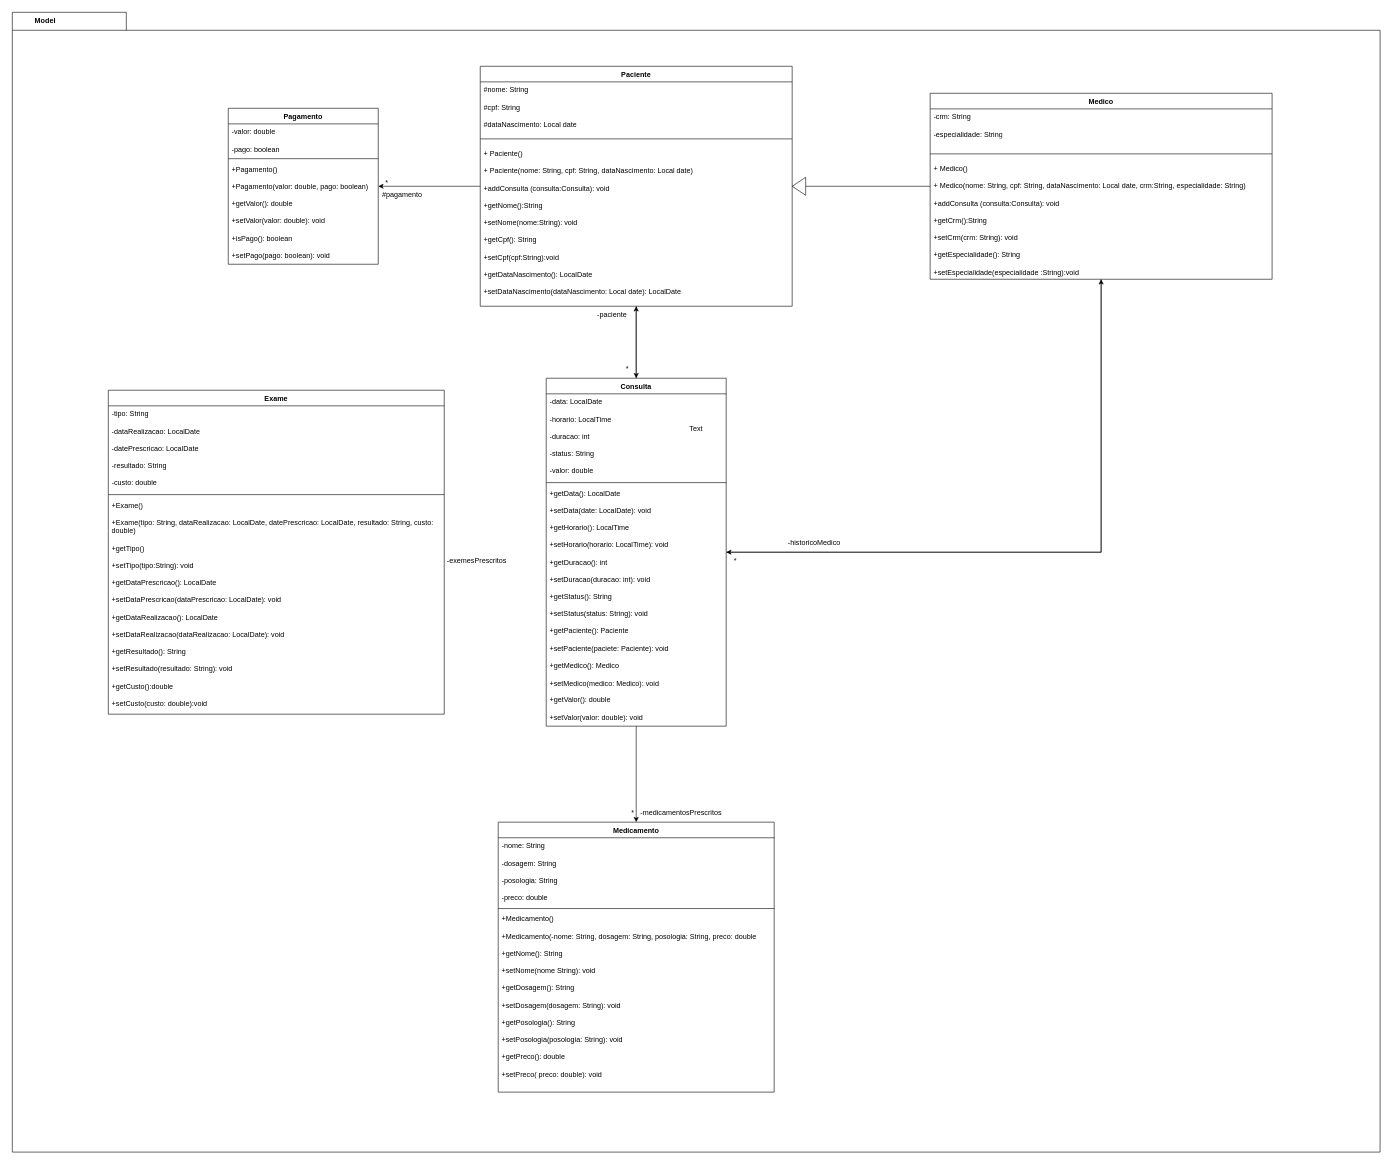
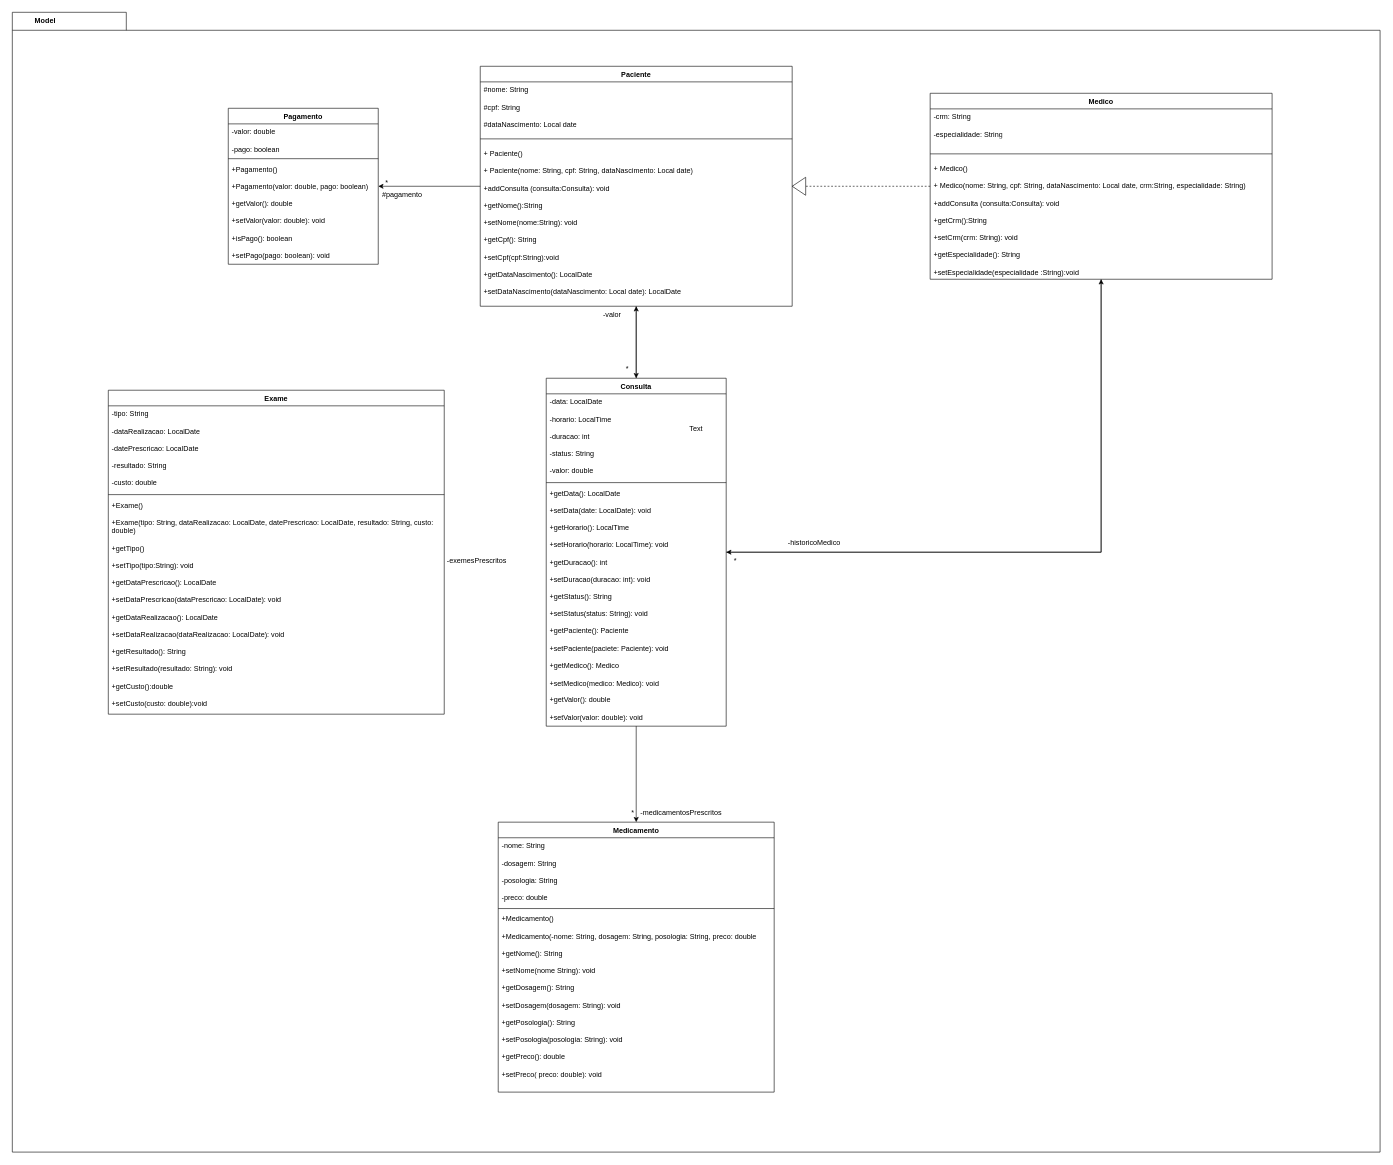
(867, 186) -> (867, 186)
(612, 315) -> (612, 315)
